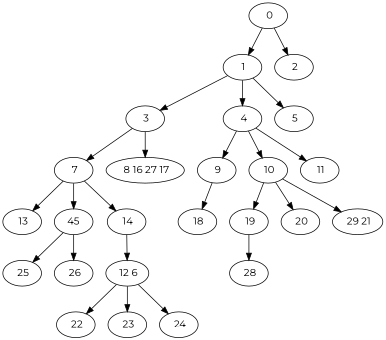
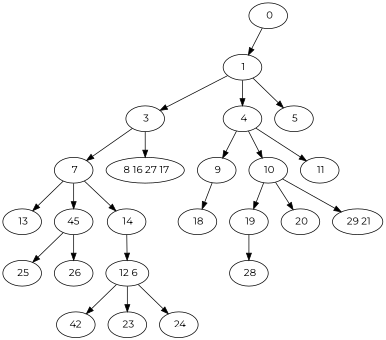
(294, 67) -> none
(76, 325) -> (76, 325)
